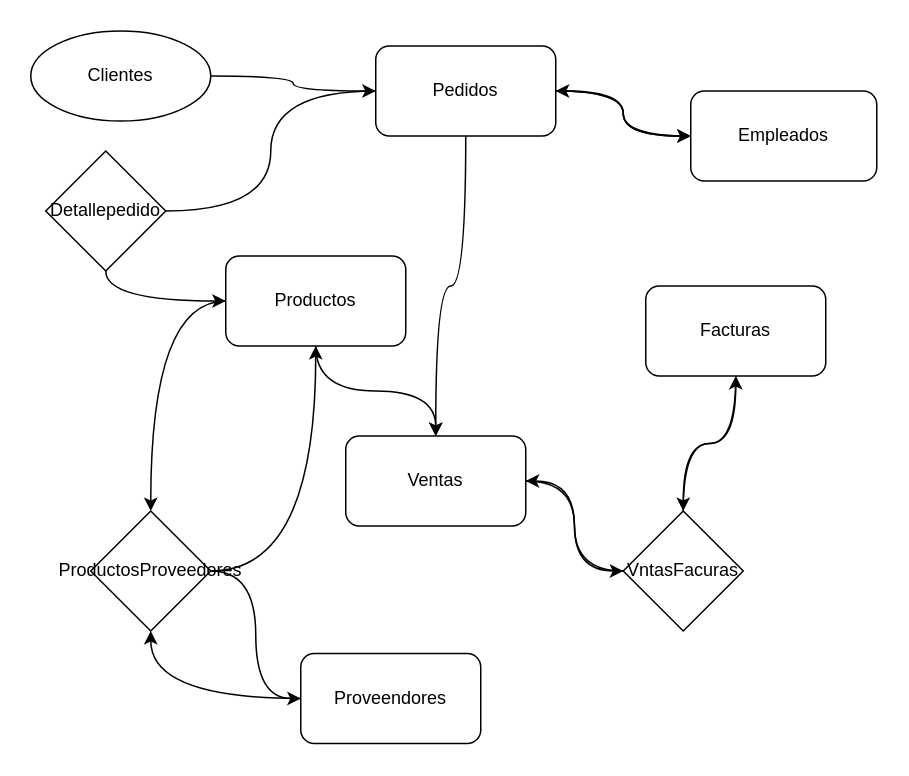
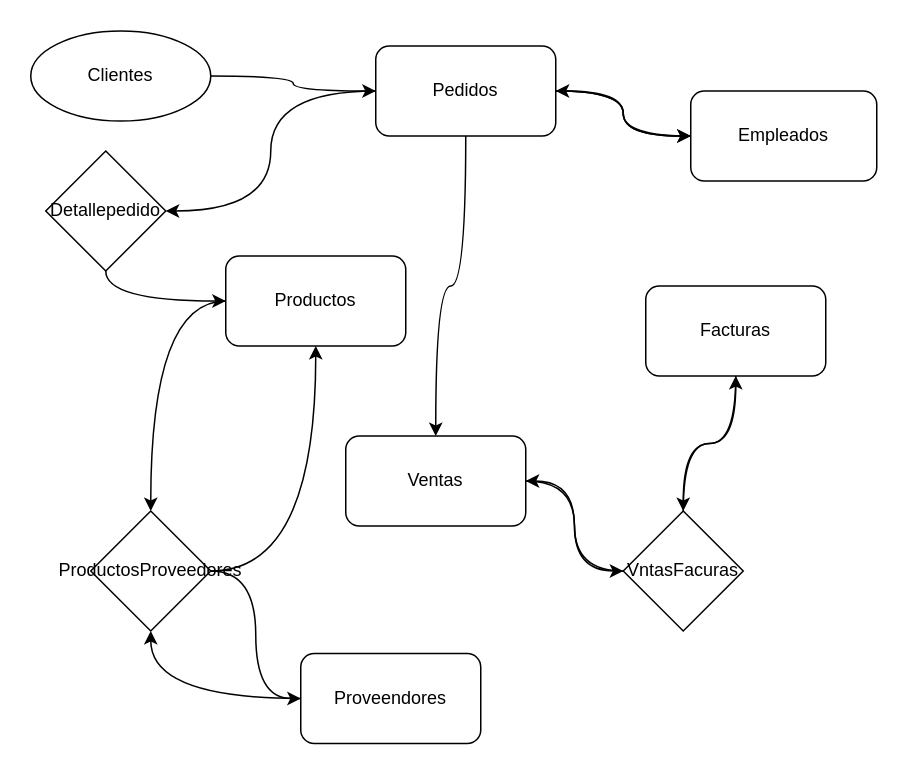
(223, 204) -> (228, 204)
(371, 391) -> none
